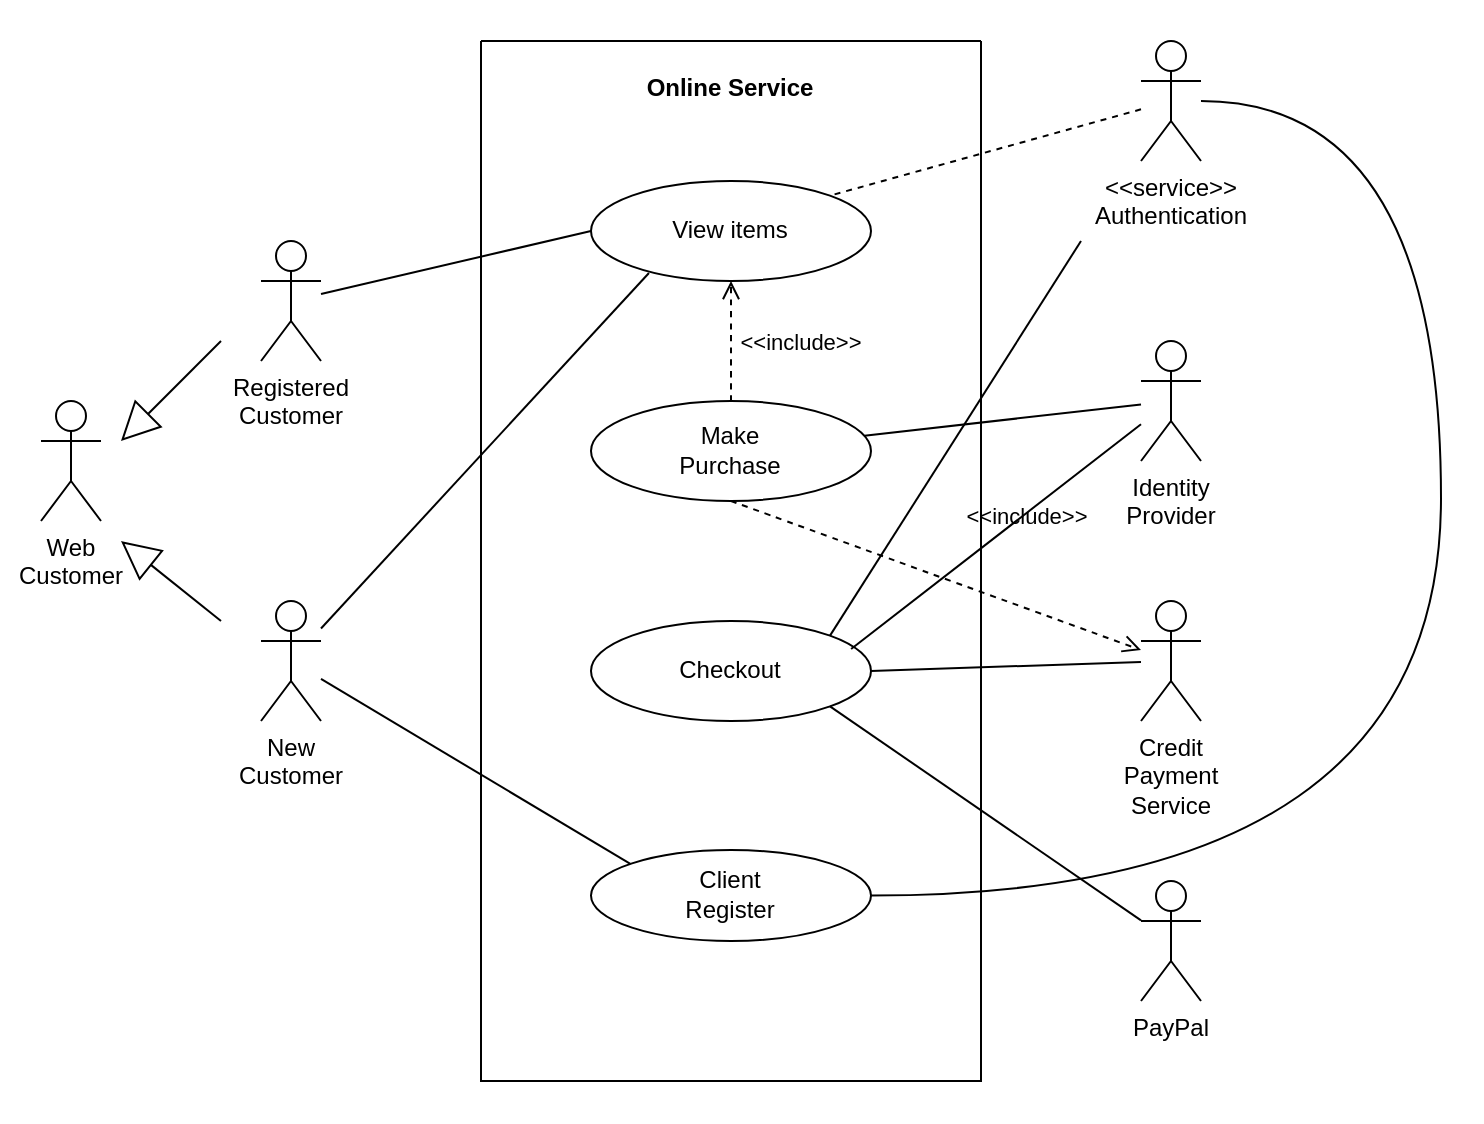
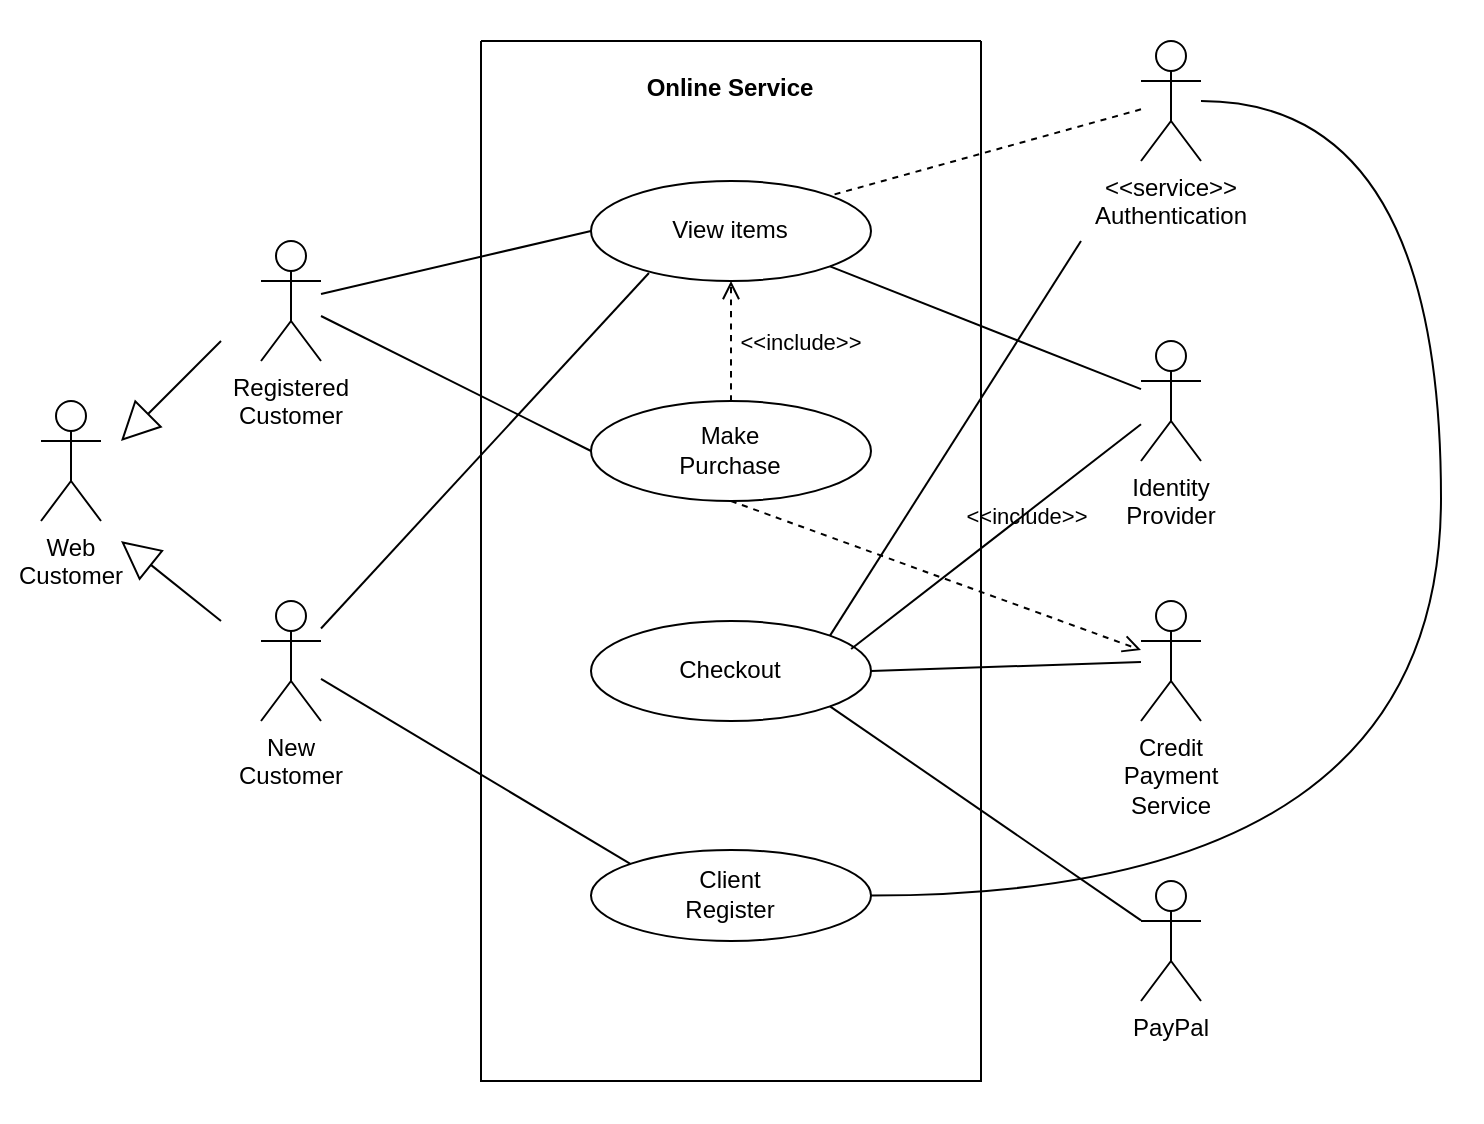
none -> (399, 355)
(1055, 414) -> (986, 328)
